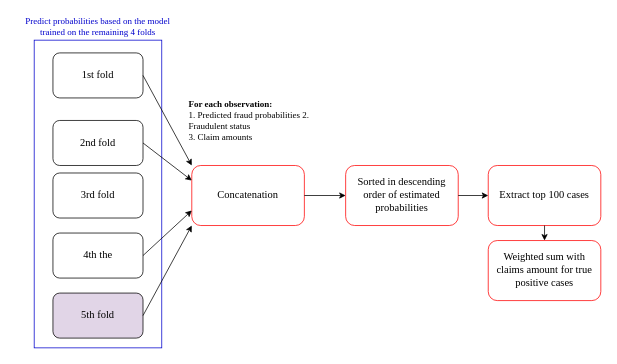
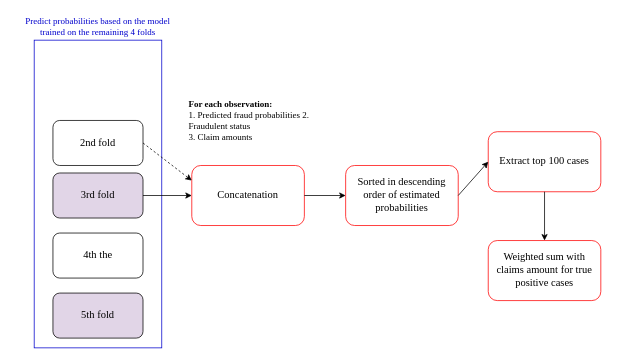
(98, 75) -> none
(166, 118) -> none
(165, 160) -> (165, 160)
(98, 195) -> (98, 195)
none -> (164, 195)
(544, 195) -> (544, 162)
(165, 235) -> none
(166, 272) -> none
